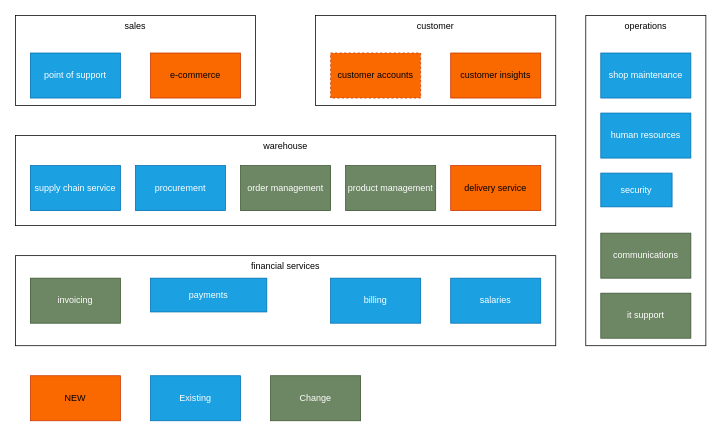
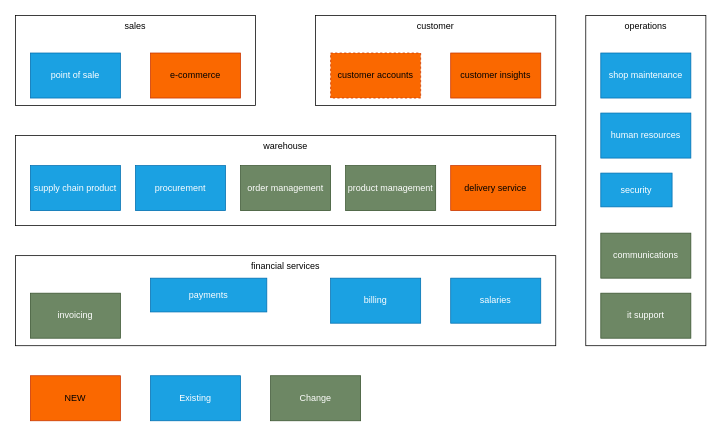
(75, 75) -> (75, 75)
(75, 188) -> (75, 188)
(75, 300) -> (75, 315)
